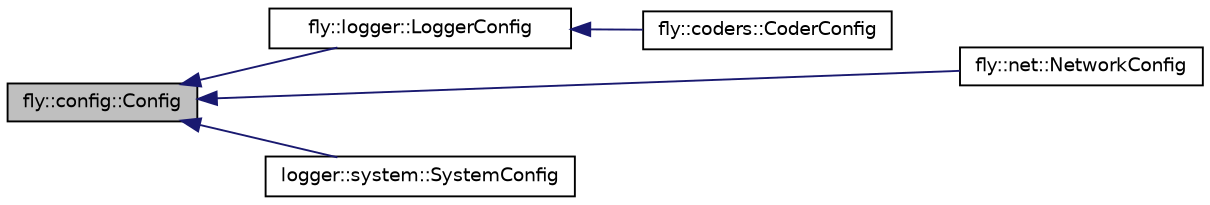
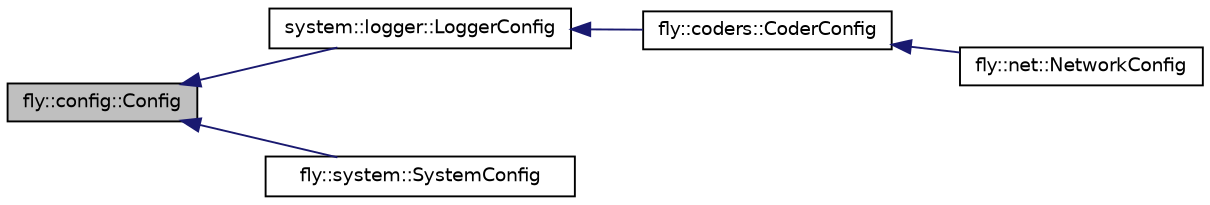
(420, 28) -> (420, 28)
(588, 85) -> (935, 50)
(420, 176) -> (420, 176)
